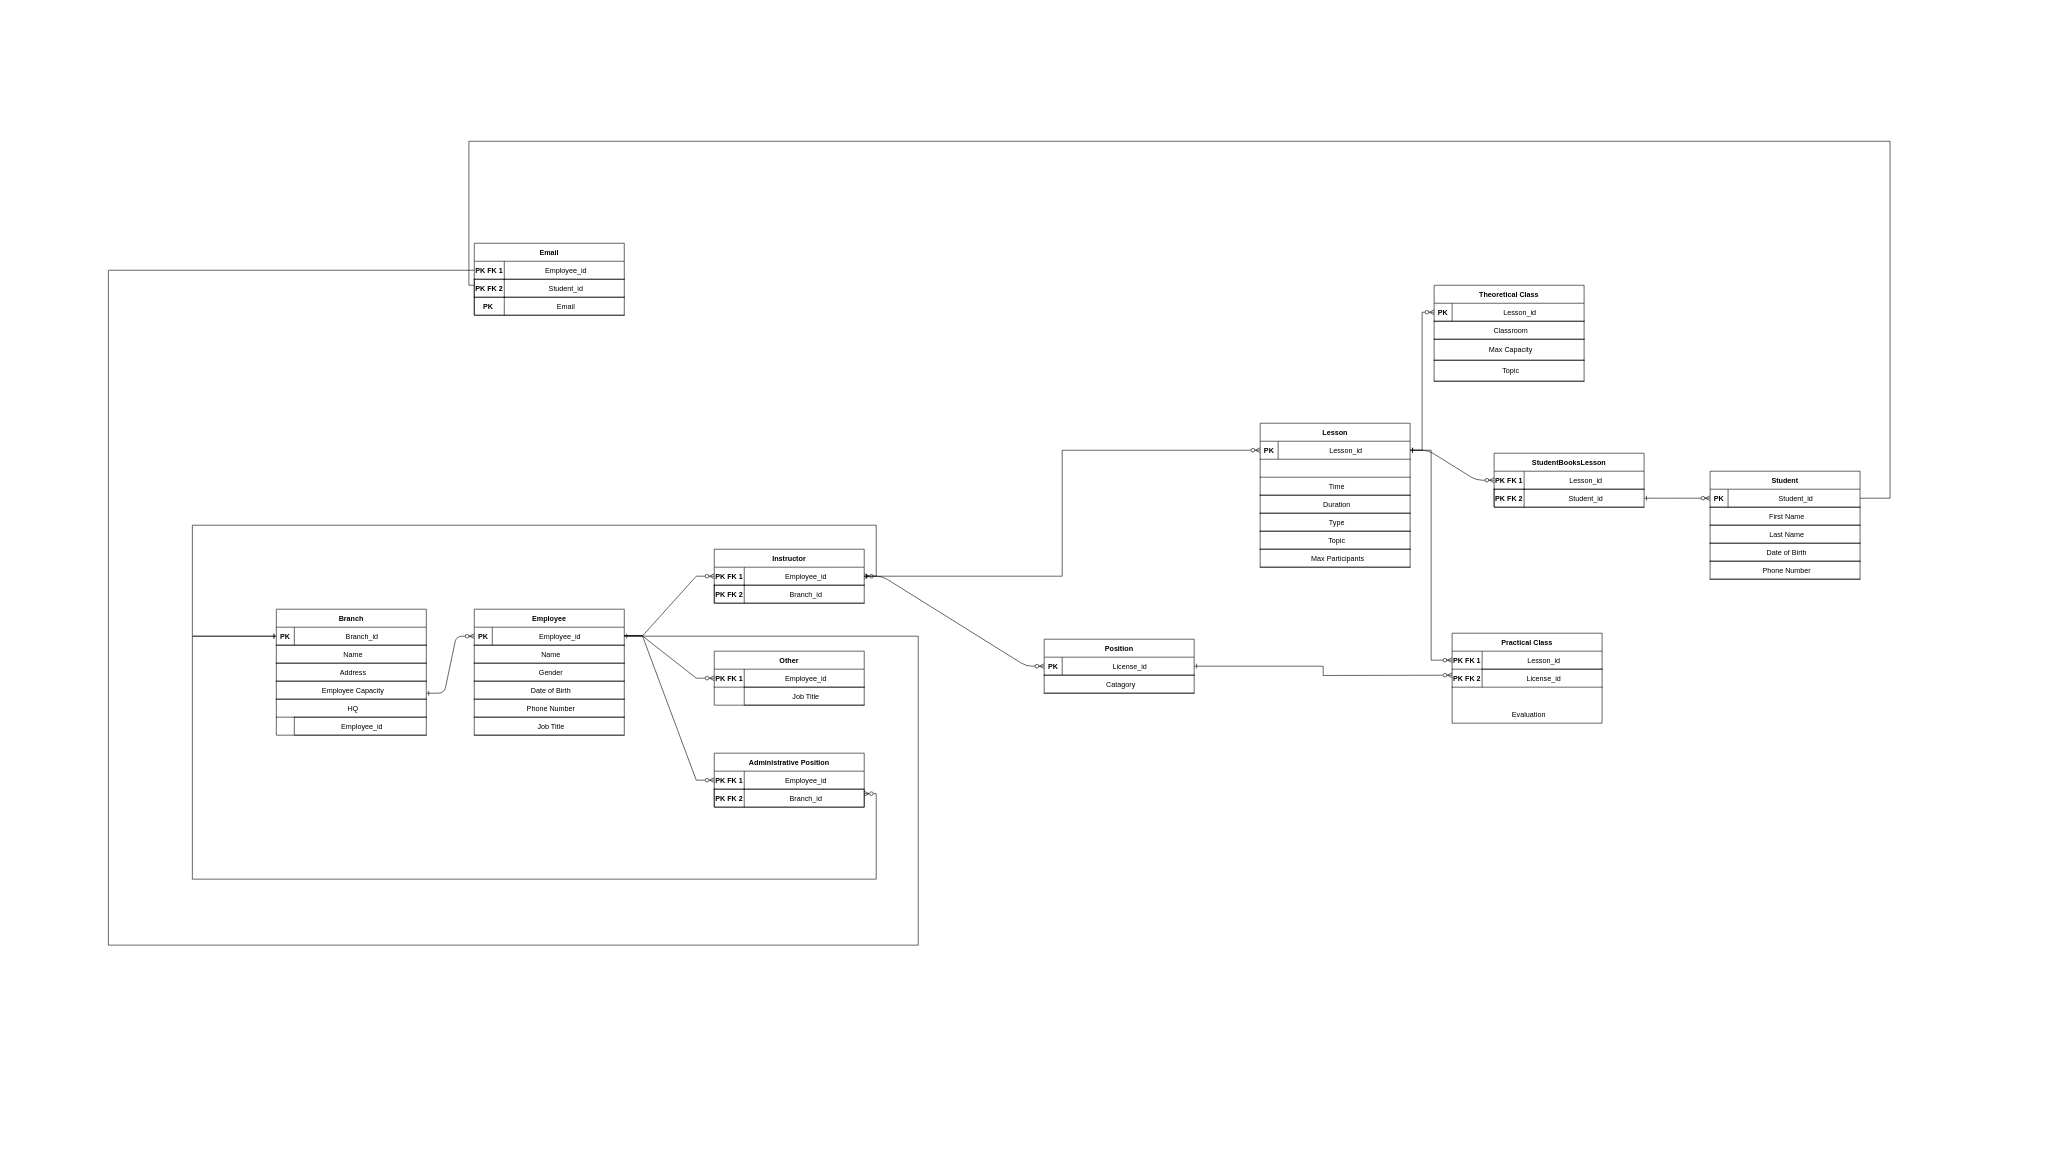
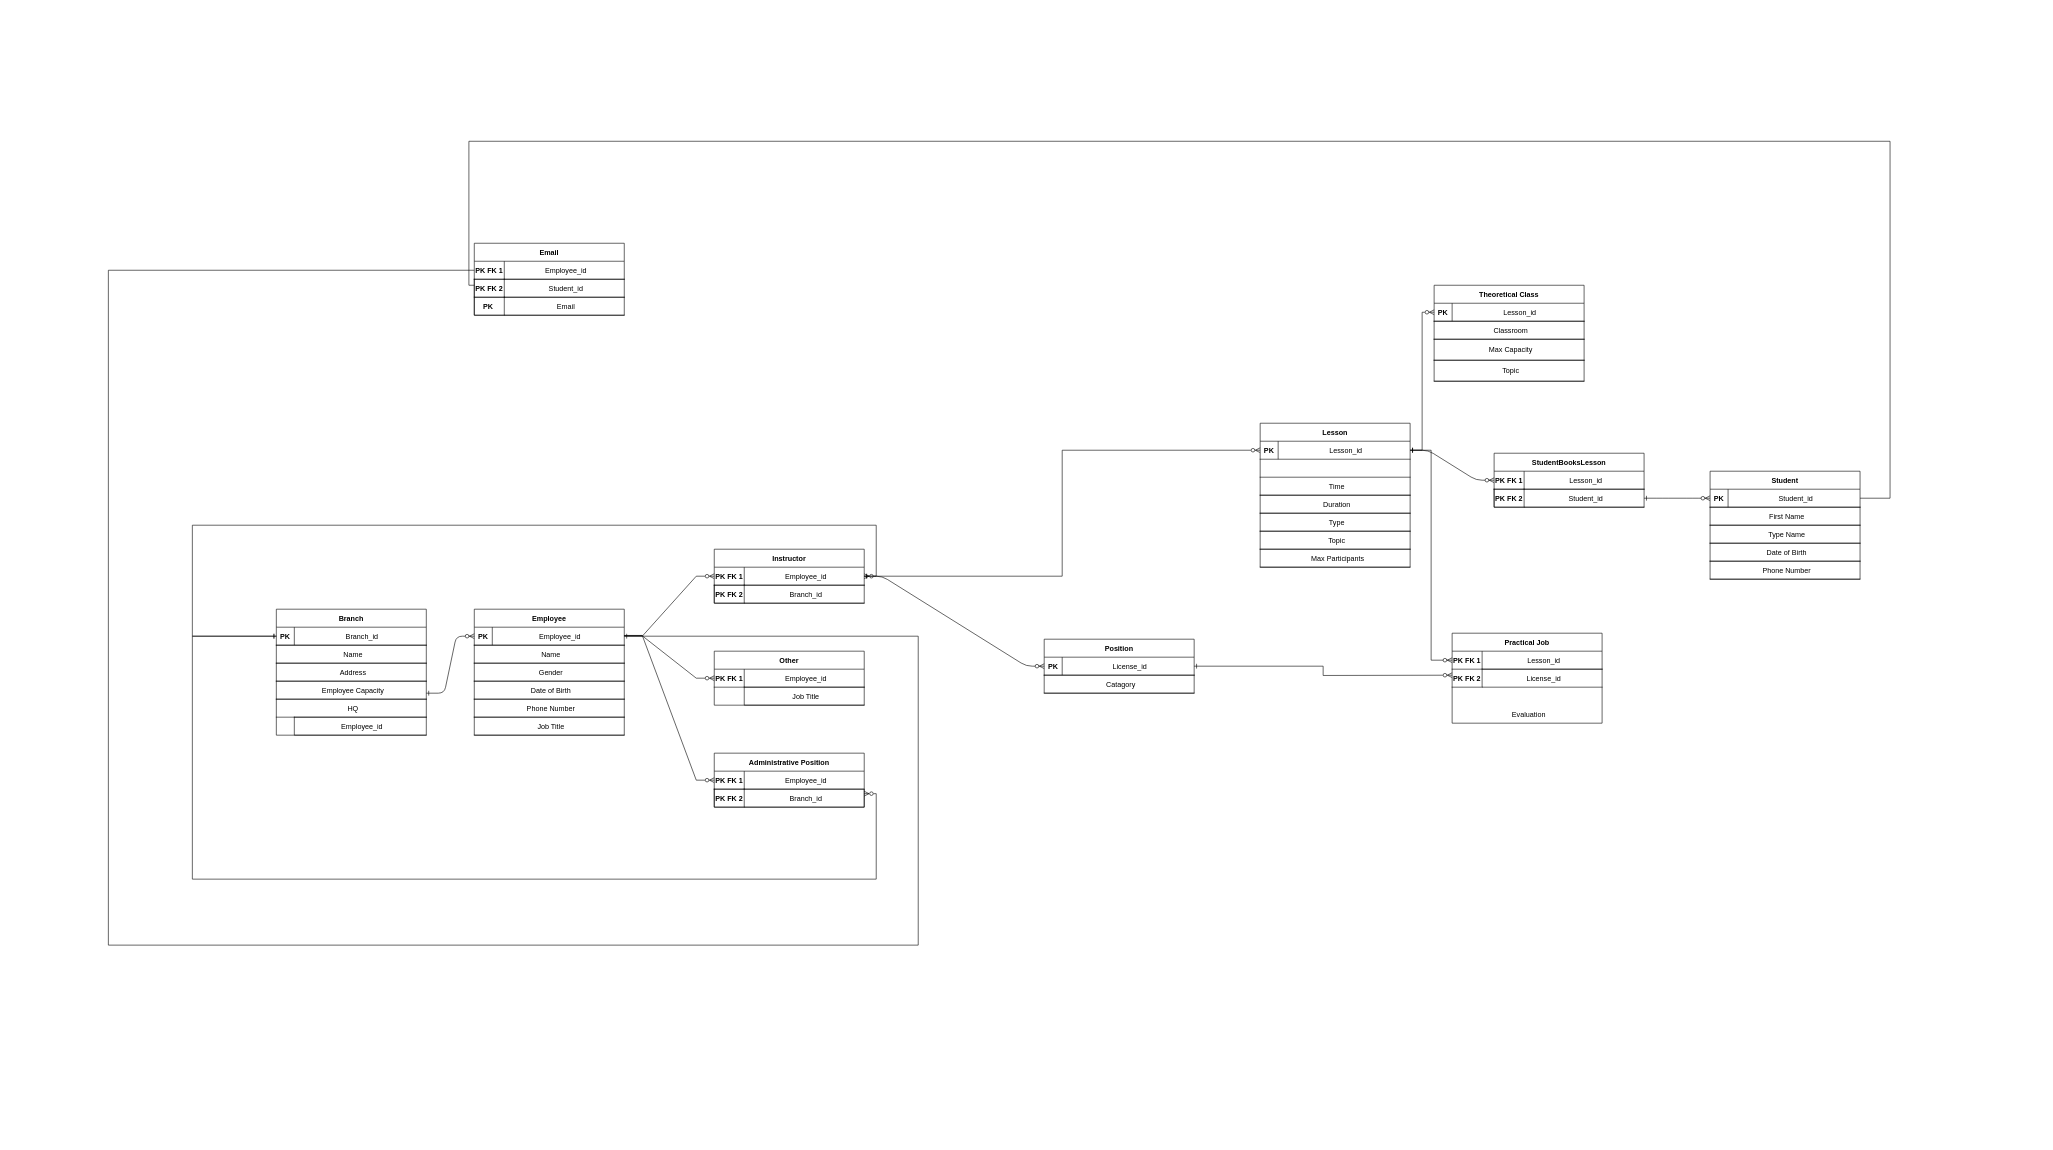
(1787, 535) -> (1787, 535)
(1527, 643) -> (1527, 643)
